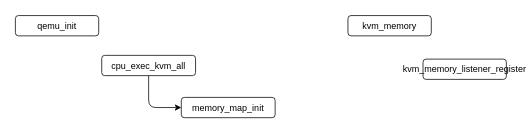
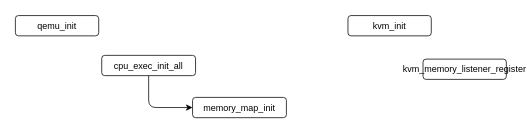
(389, 26) -> (389, 26)
(149, 66) -> (149, 66)
(228, 107) -> (239, 107)
